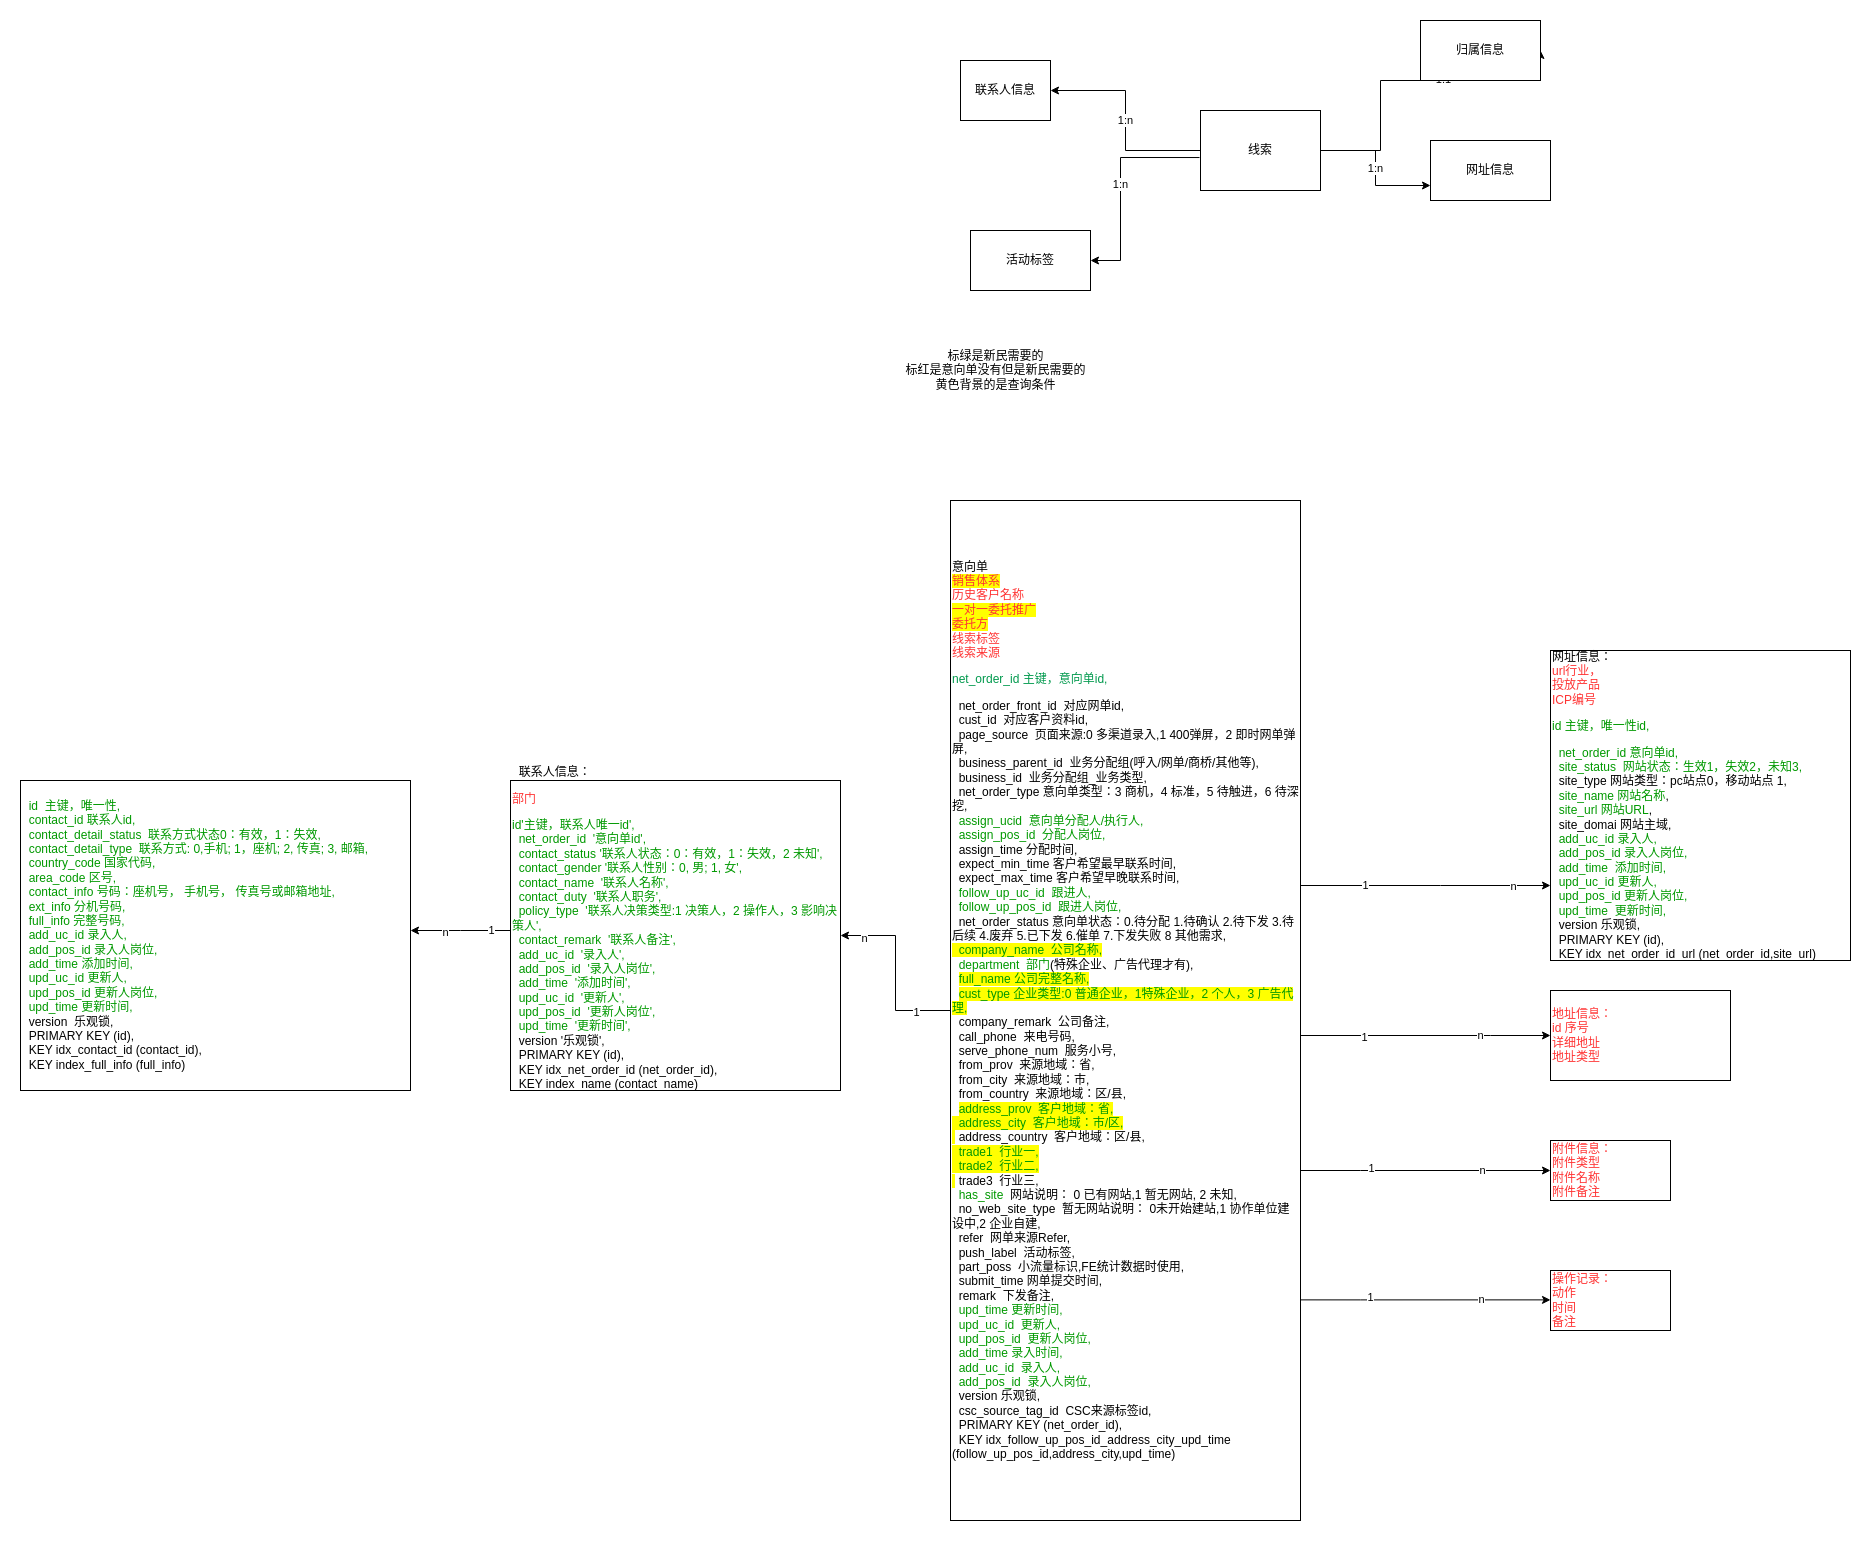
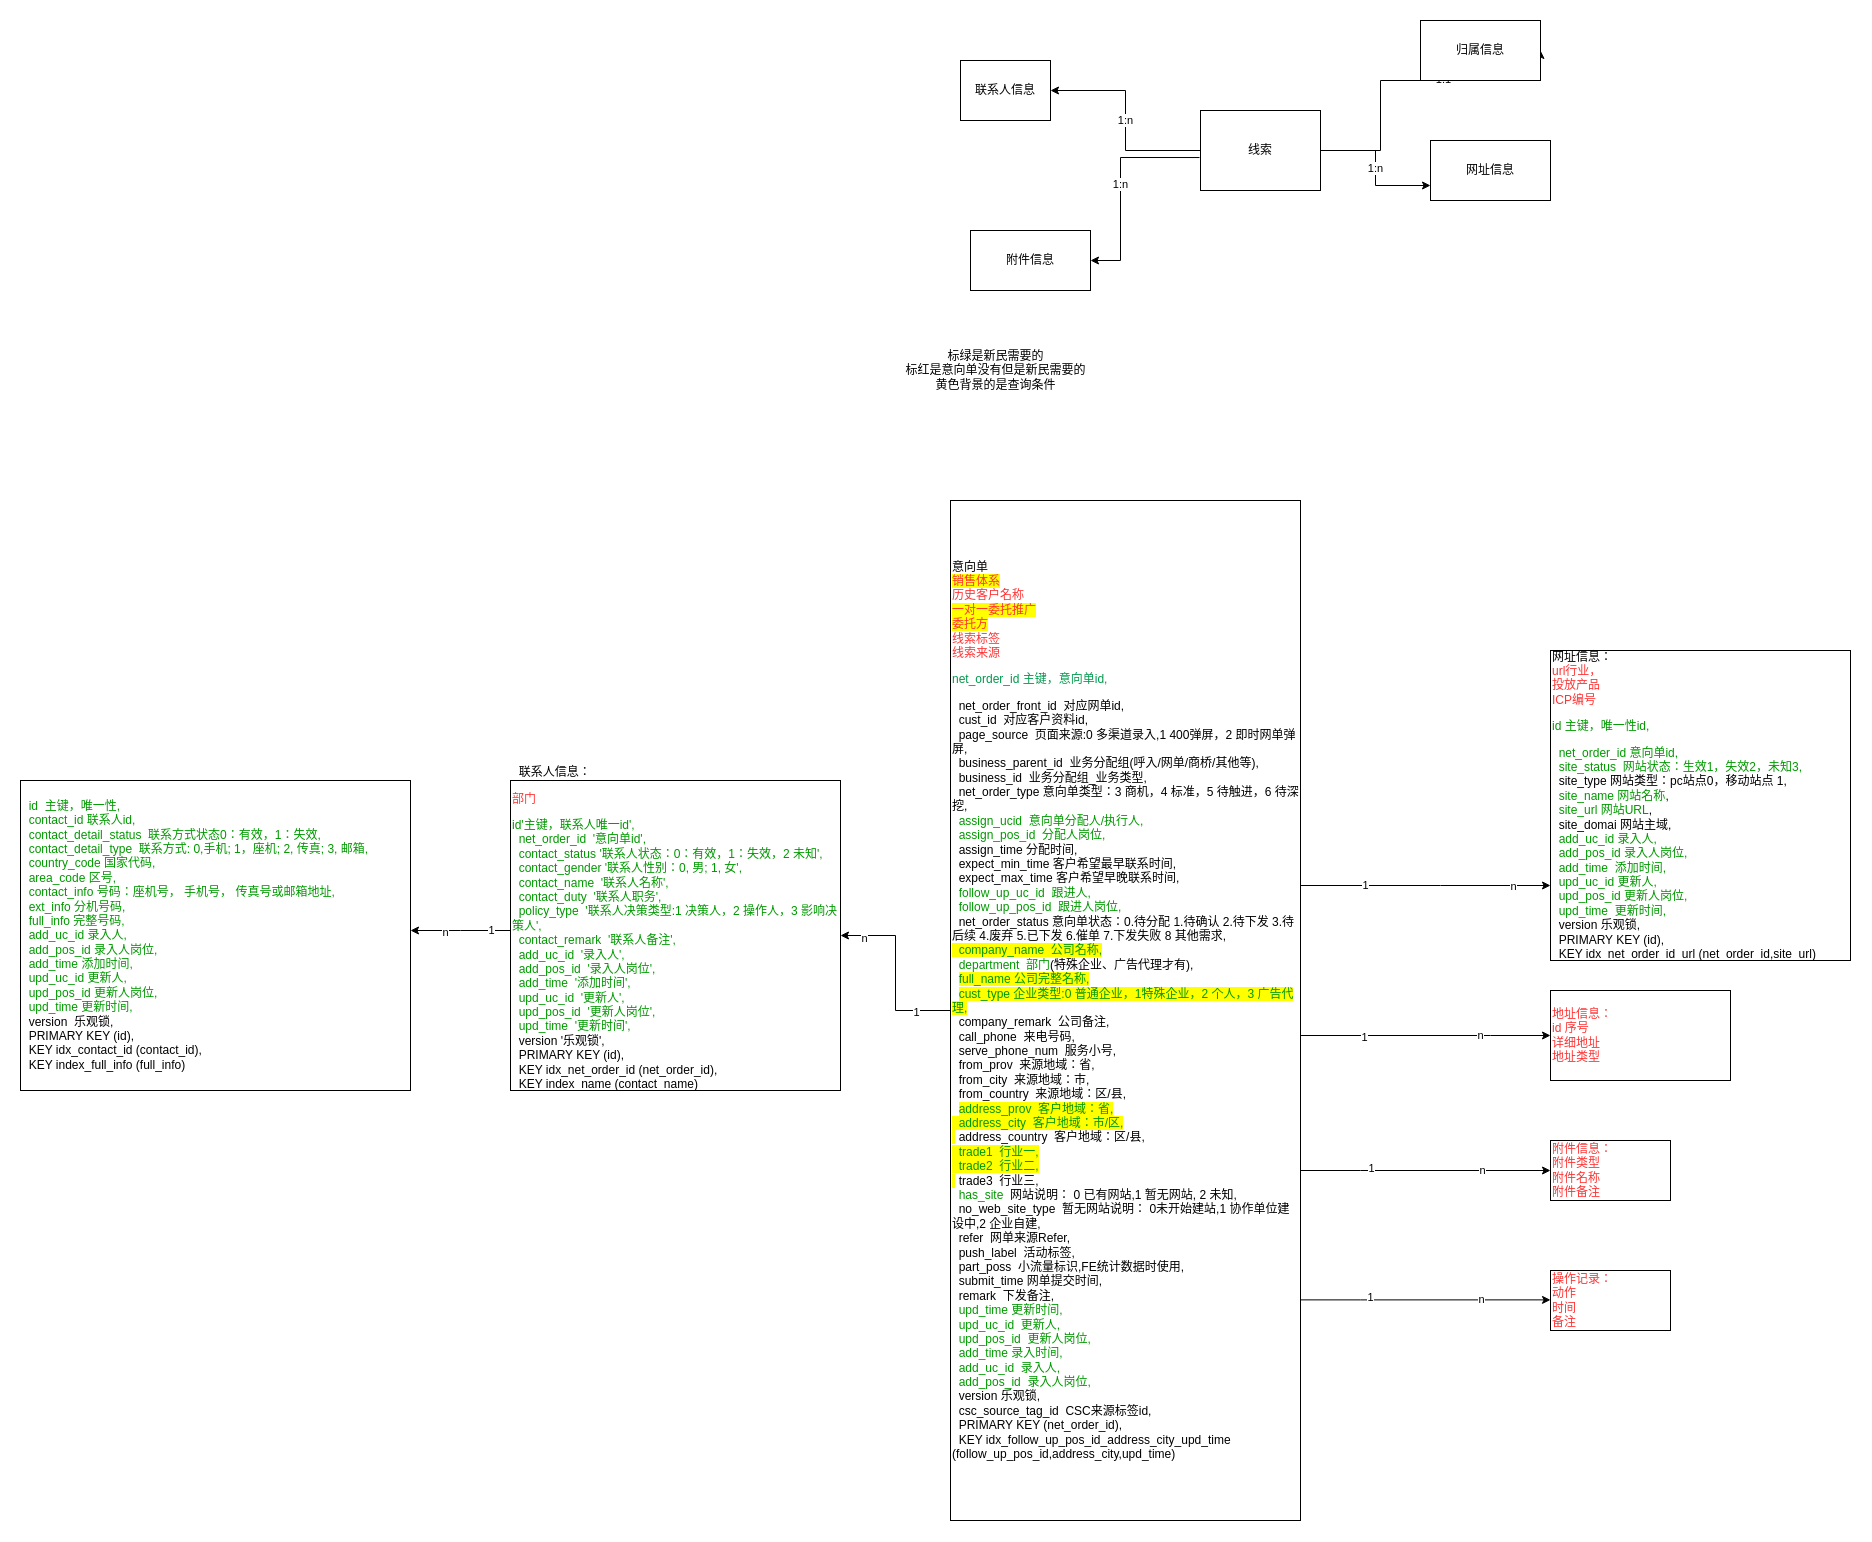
(1031, 261) -> (1031, 261)
